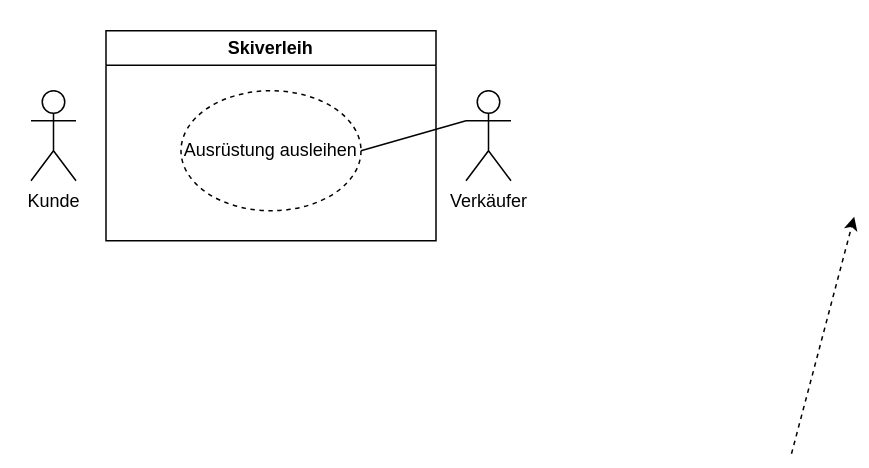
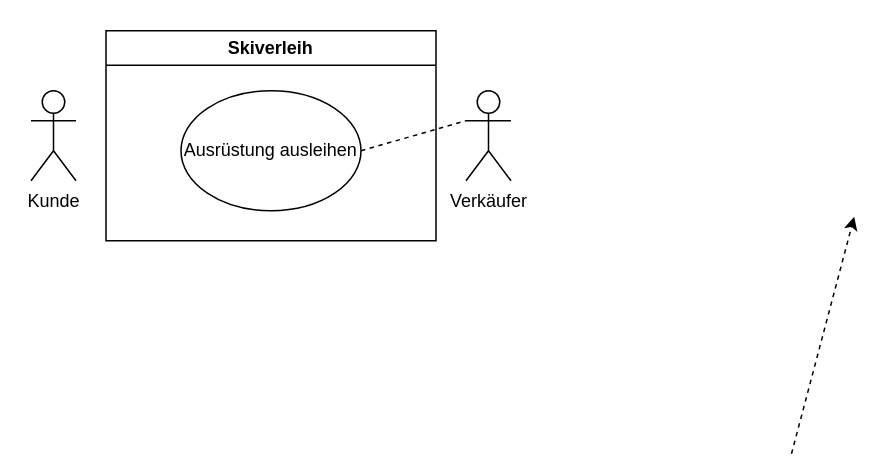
(412, 136) -> (412, 136)
(271, 151) -> (271, 151)
